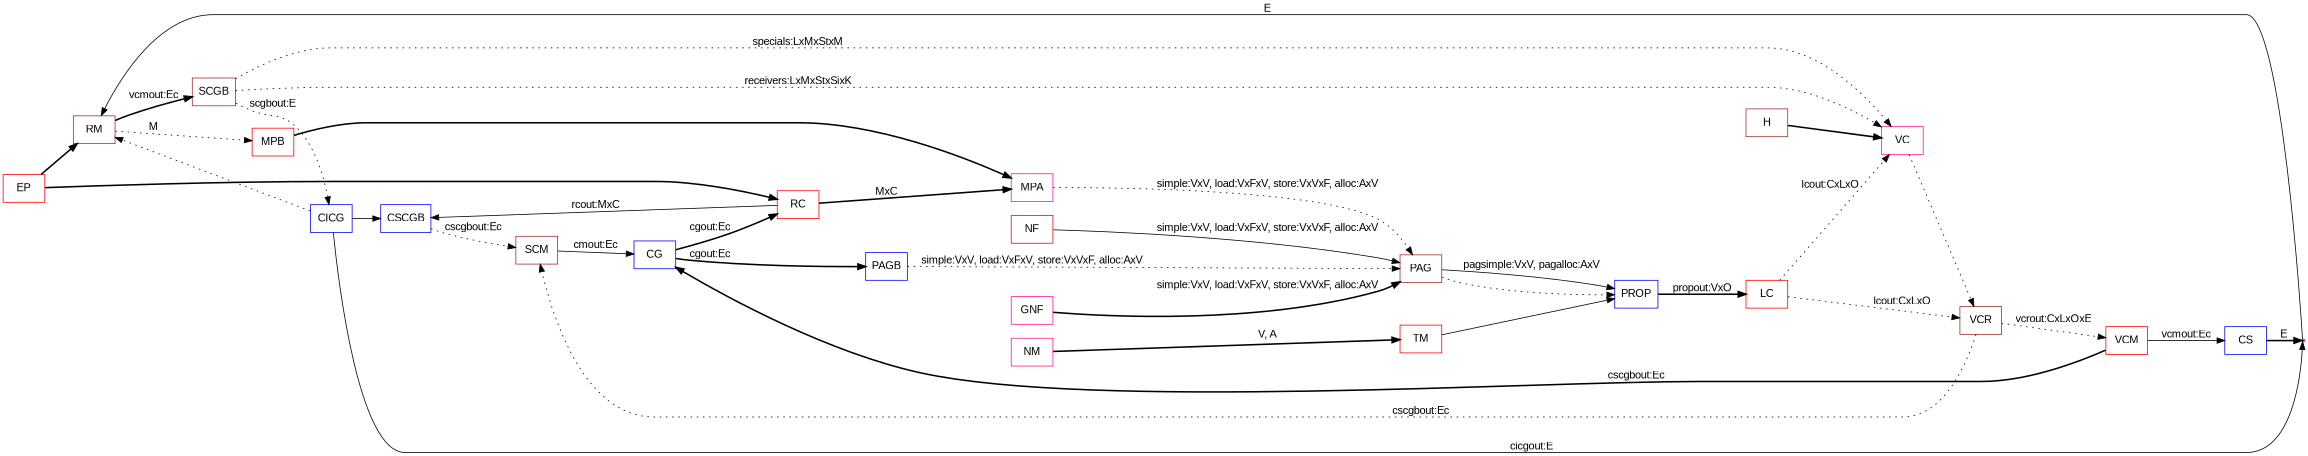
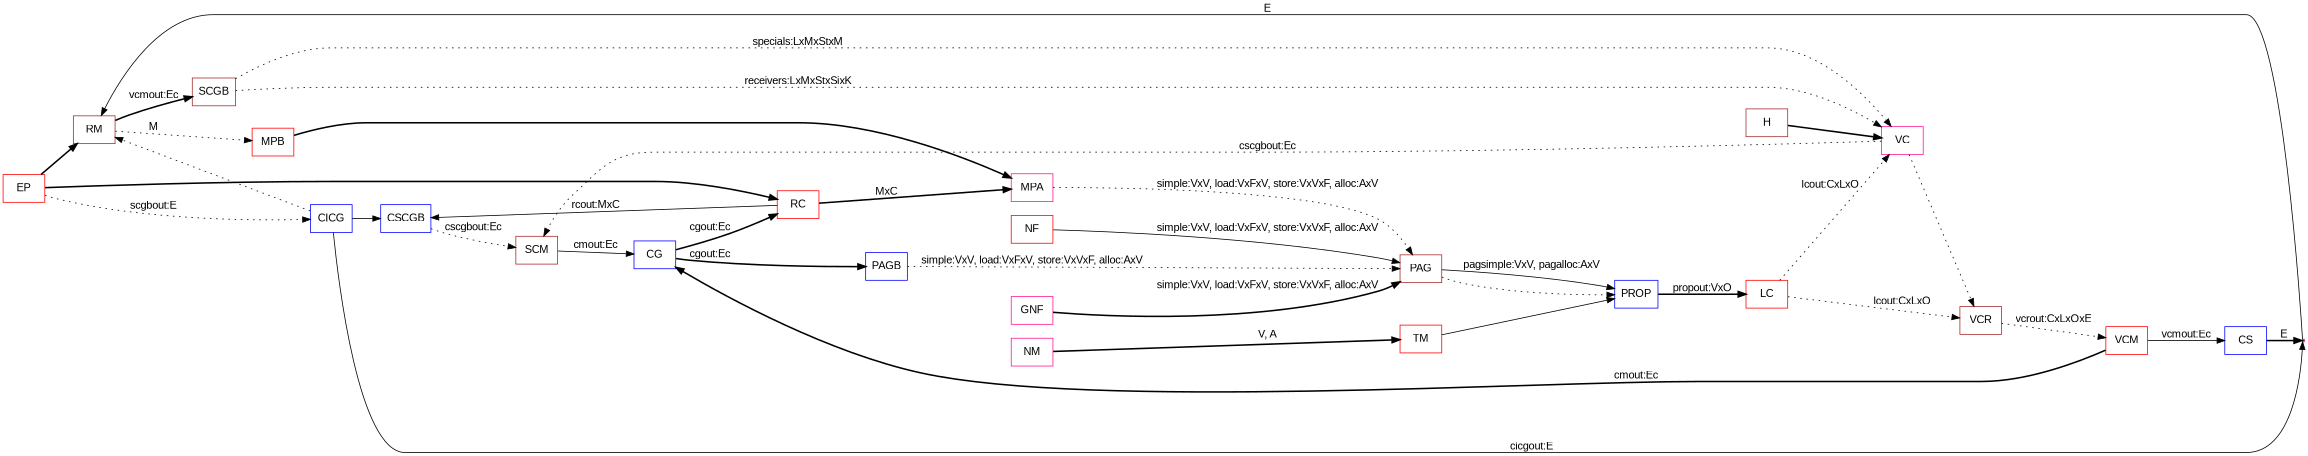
(298, 129) -> (173, 216)
(1636, 376) -> (1636, 376)
(1239, 417) -> (1199, 152)
